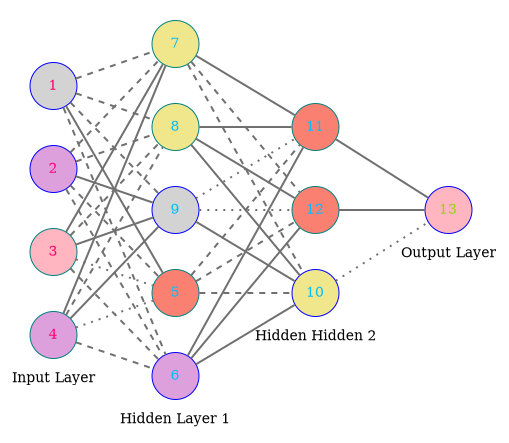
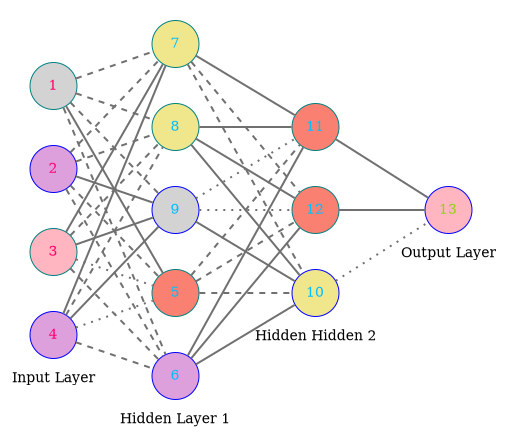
(54, 86) -> (54, 86)
(54, 335) -> (54, 335)
